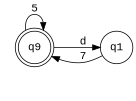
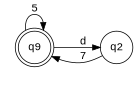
(117, 47) -> (117, 47)
